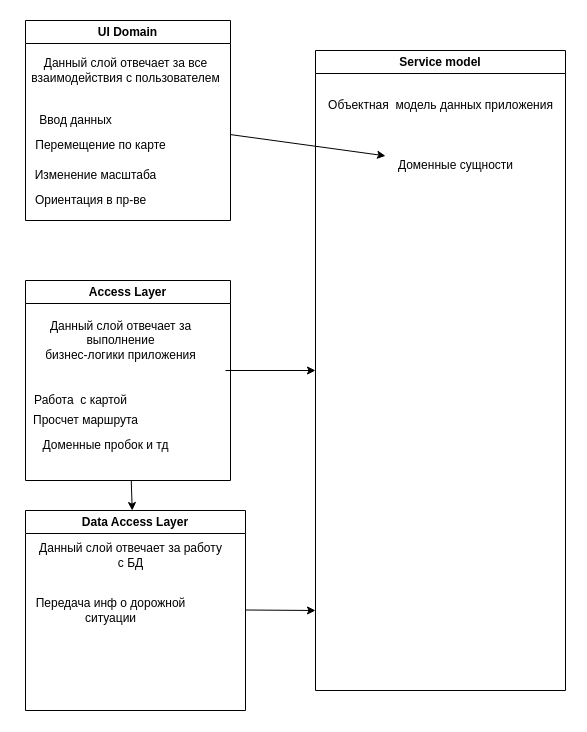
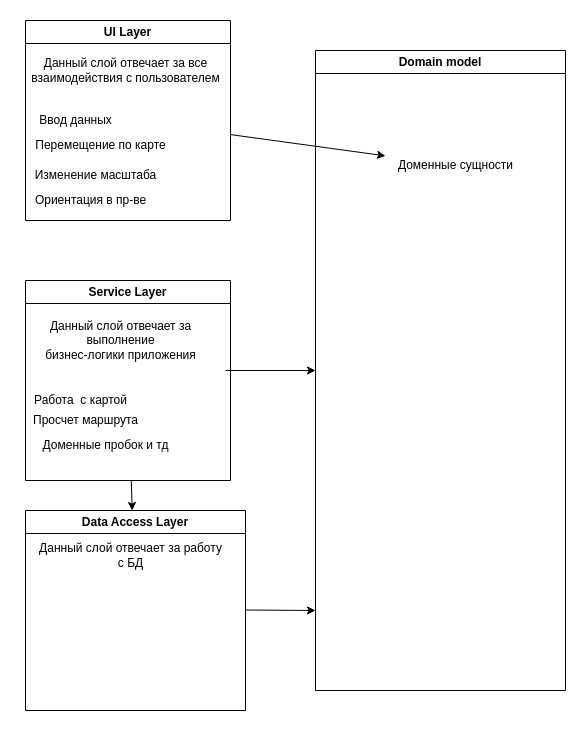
(128, 33) -> (128, 33)
(441, 63) -> (441, 63)
(441, 106) -> none
(128, 293) -> (128, 293)
(111, 611) -> none
